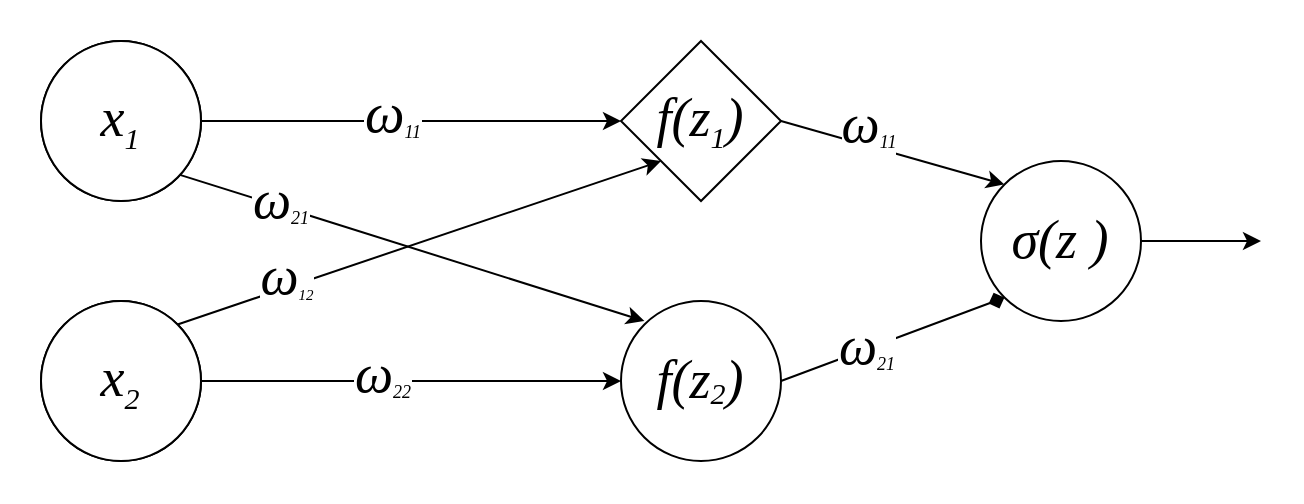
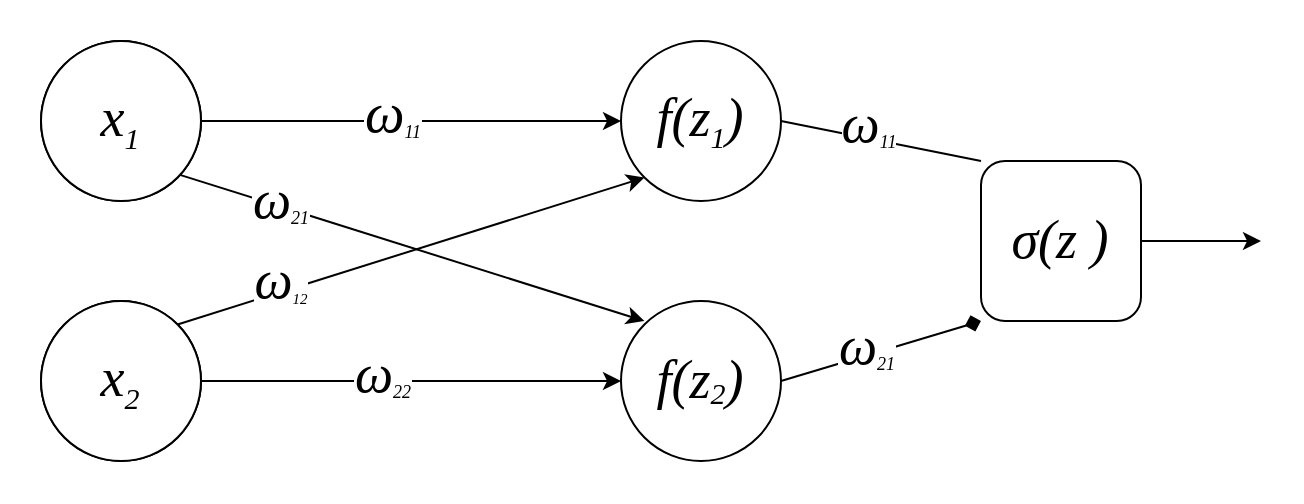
(701, 121) -> (701, 121)
(943, 167) -> (938, 152)
(1061, 241) -> (1061, 241)
